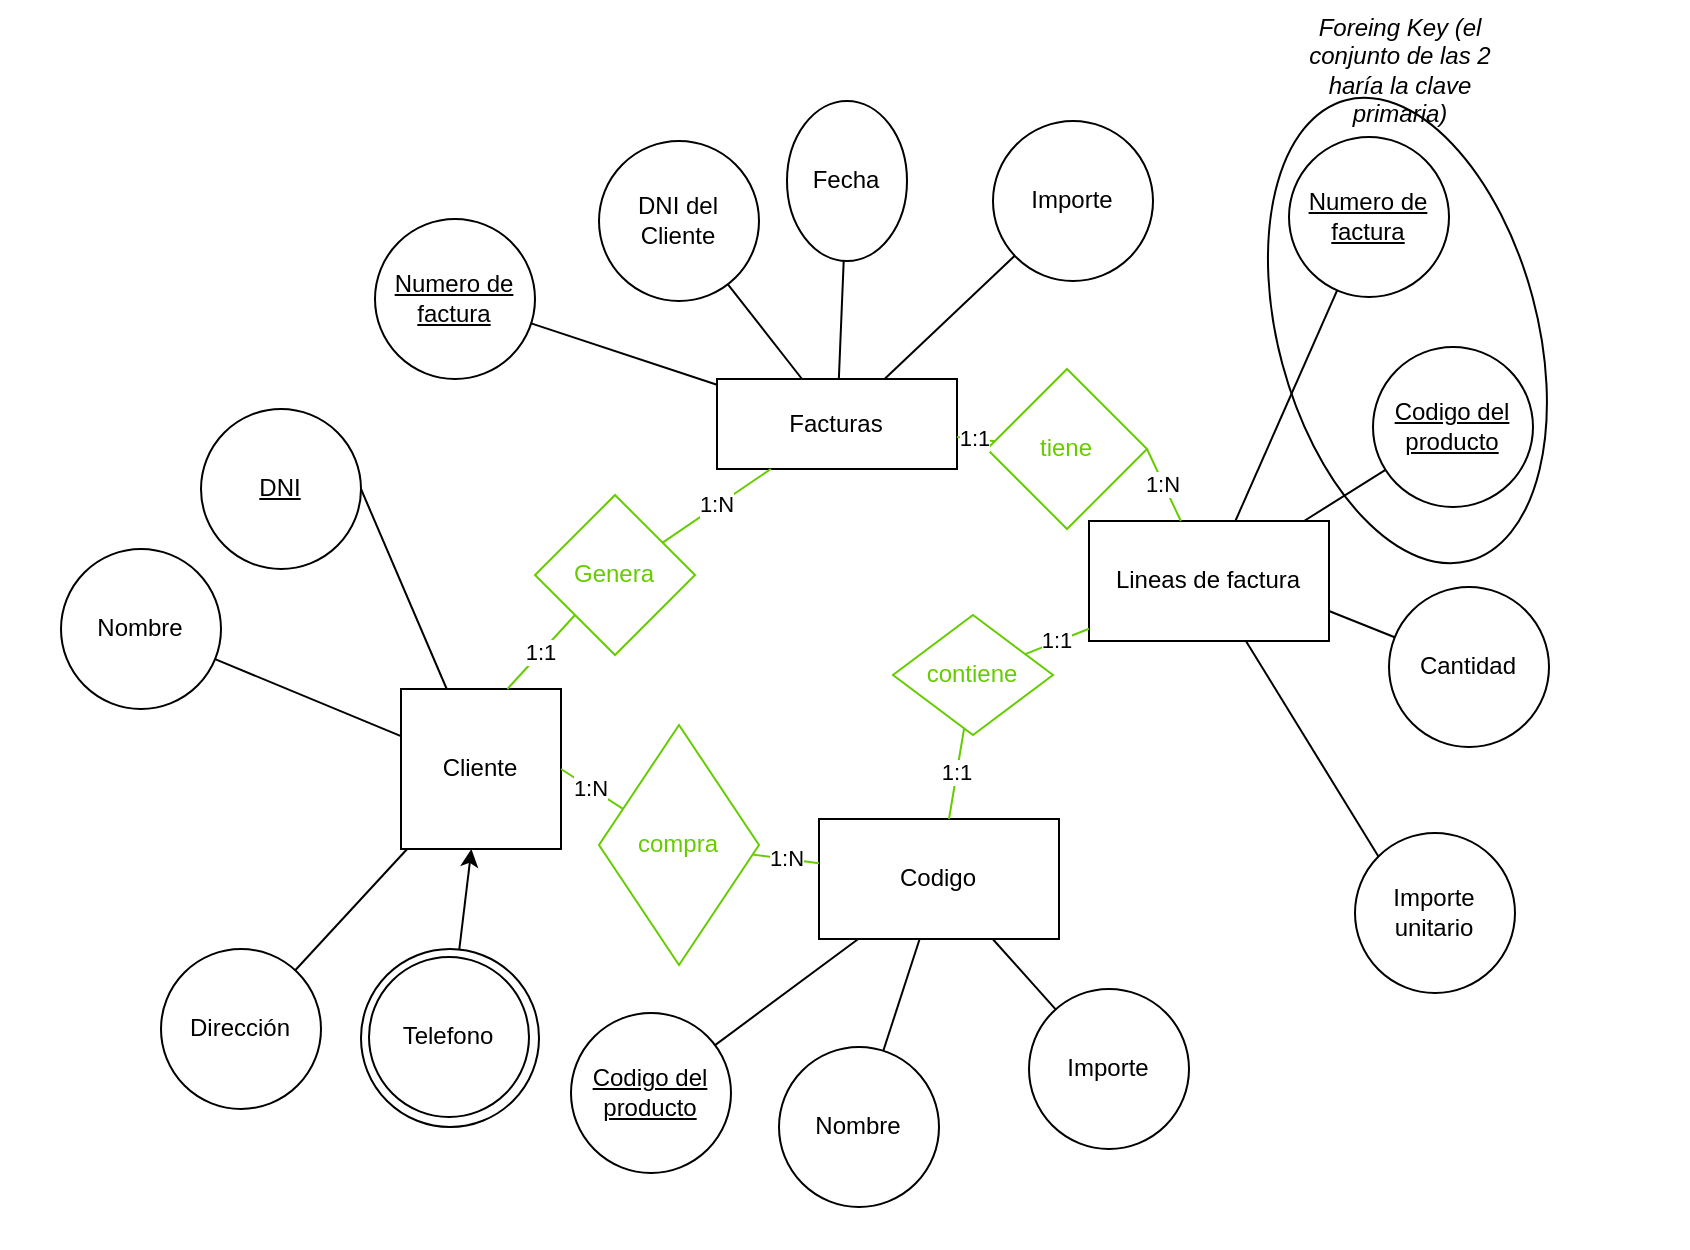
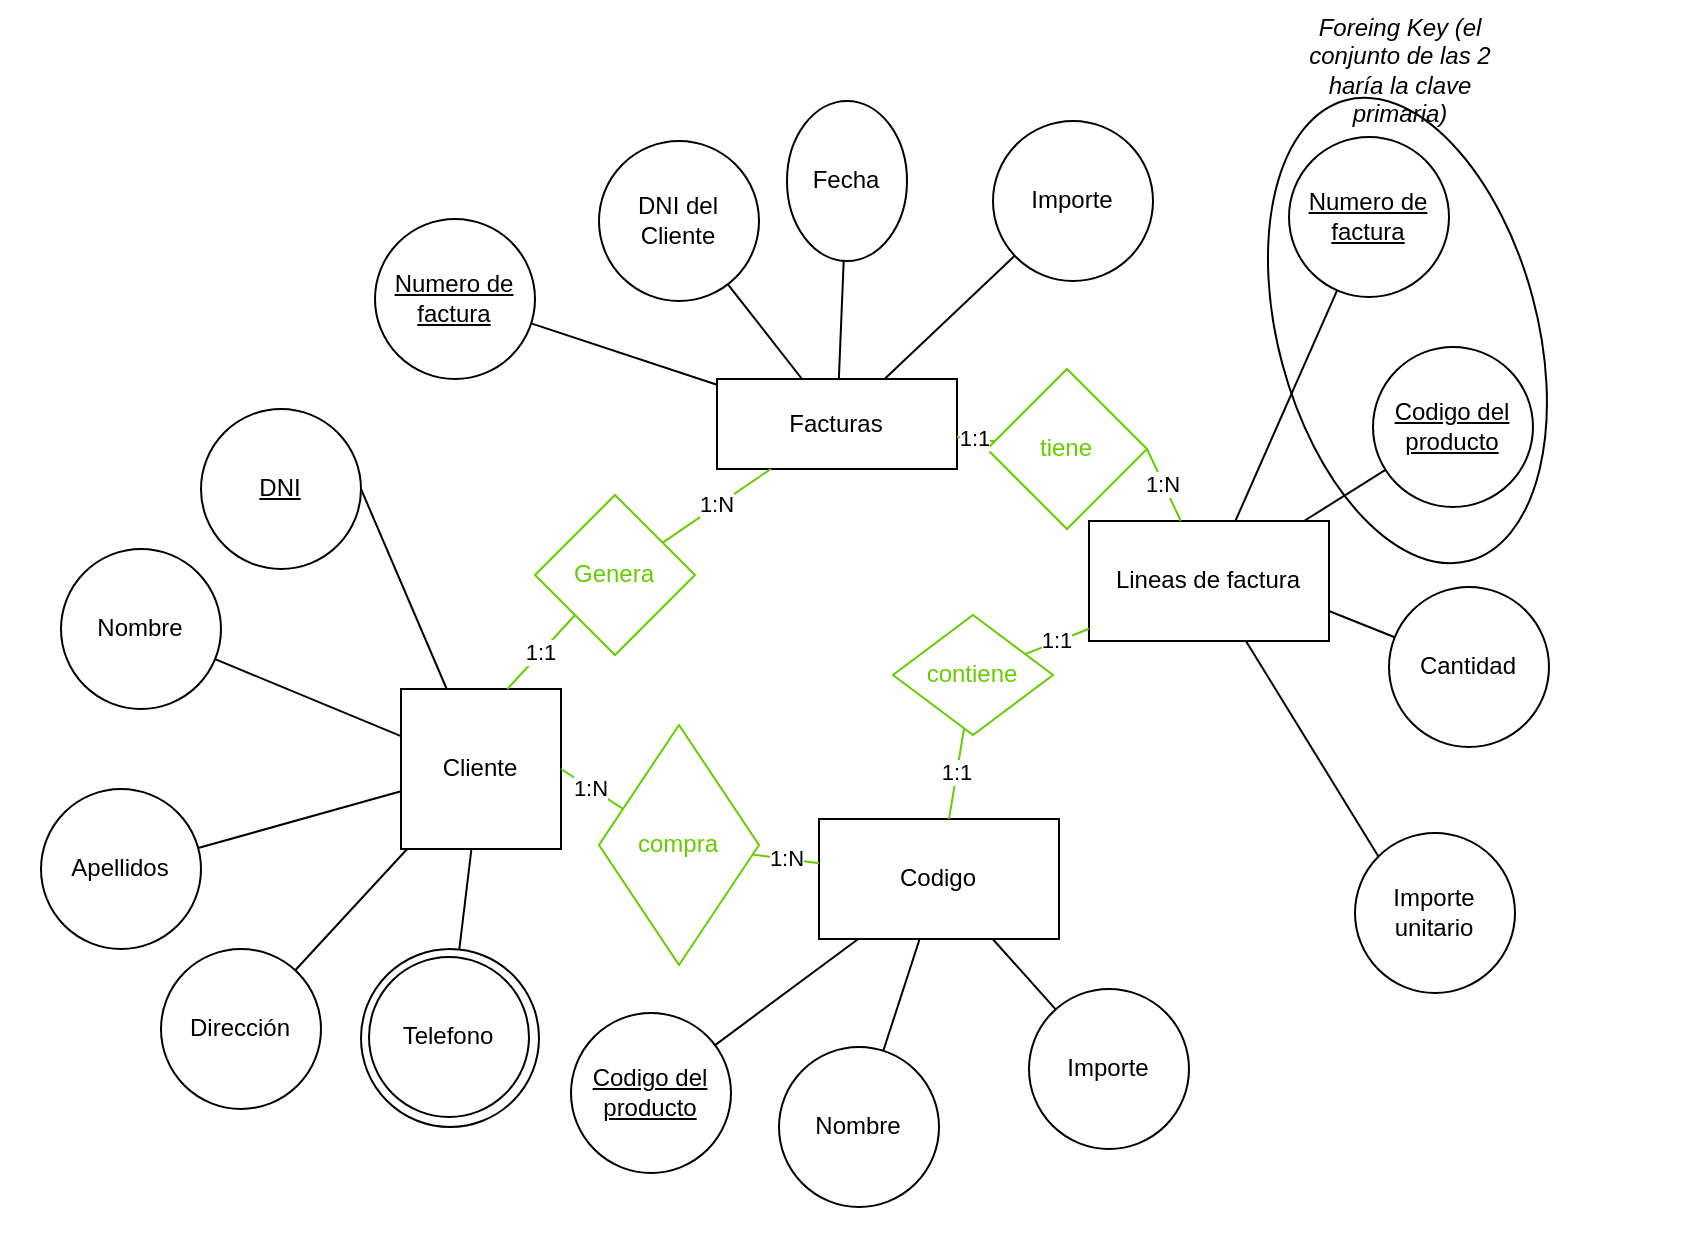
none -> (300, 820)
(470, 864) -> (470, 858)
none -> (121, 869)
